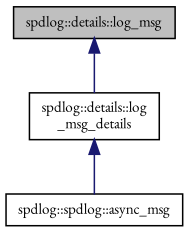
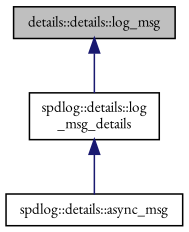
(94, 23) -> (94, 23)
(94, 210) -> (94, 210)
